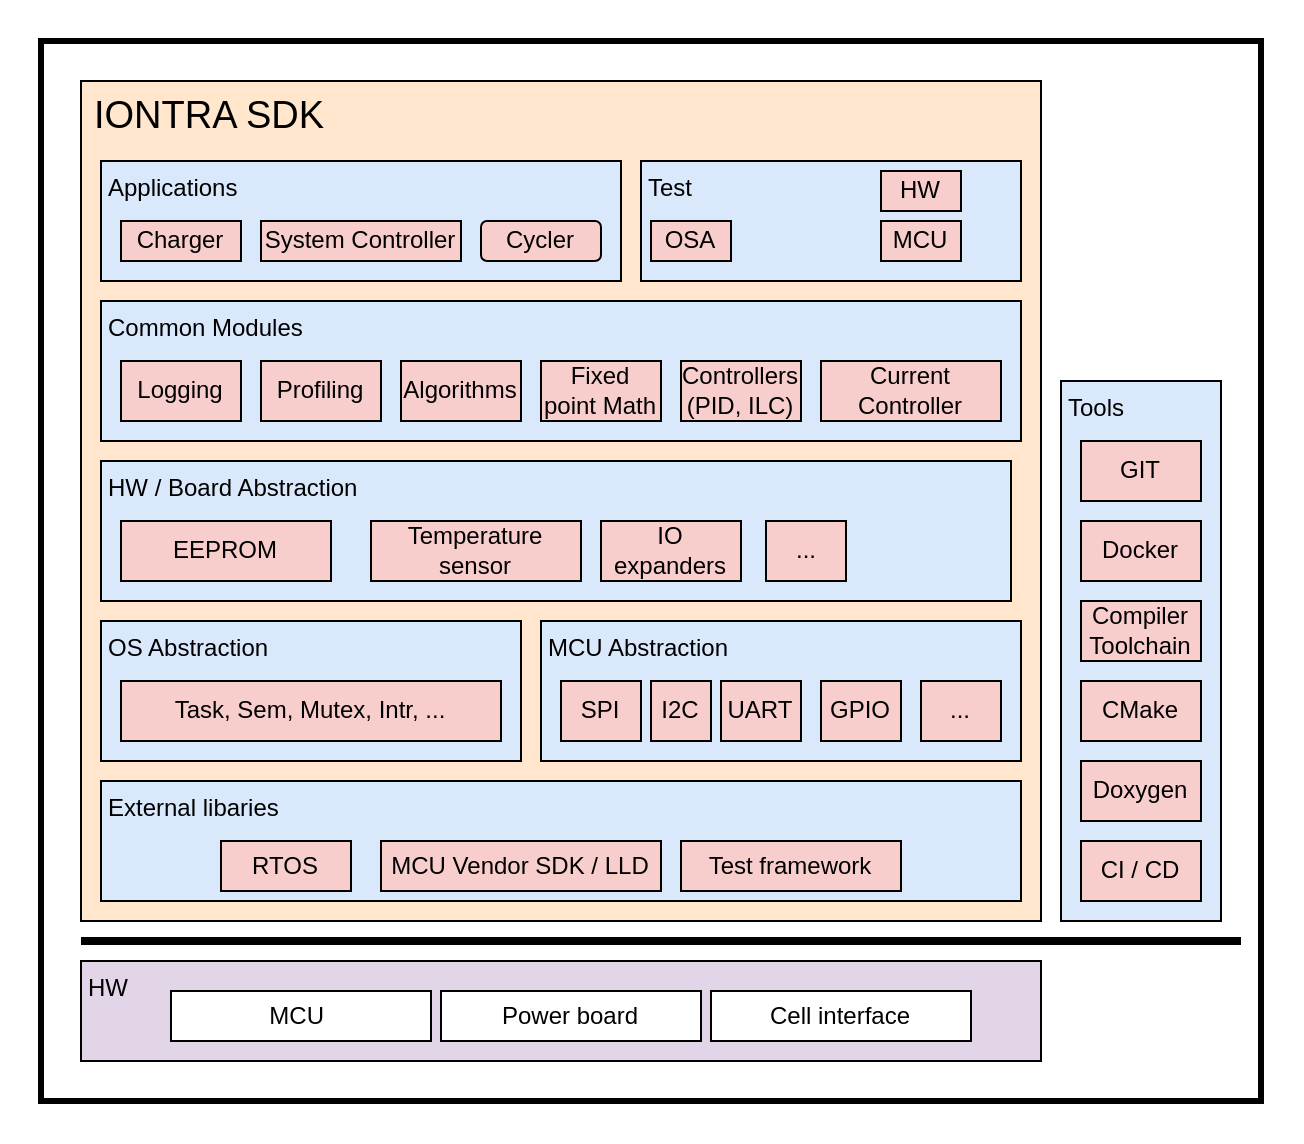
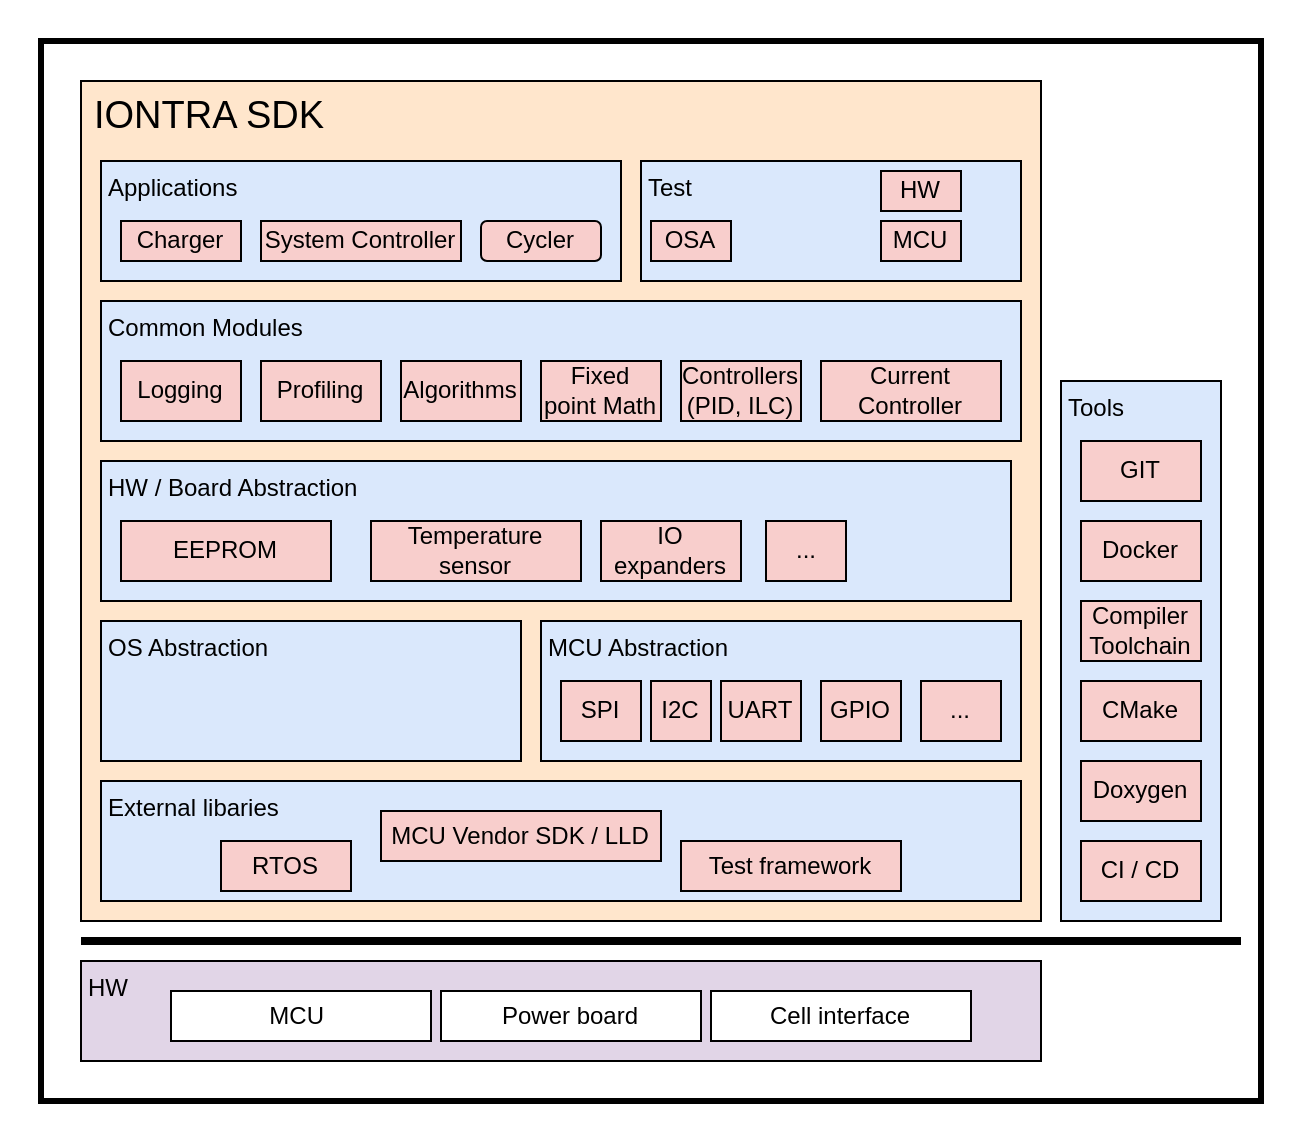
(311, 711) -> none
(521, 866) -> (521, 836)
